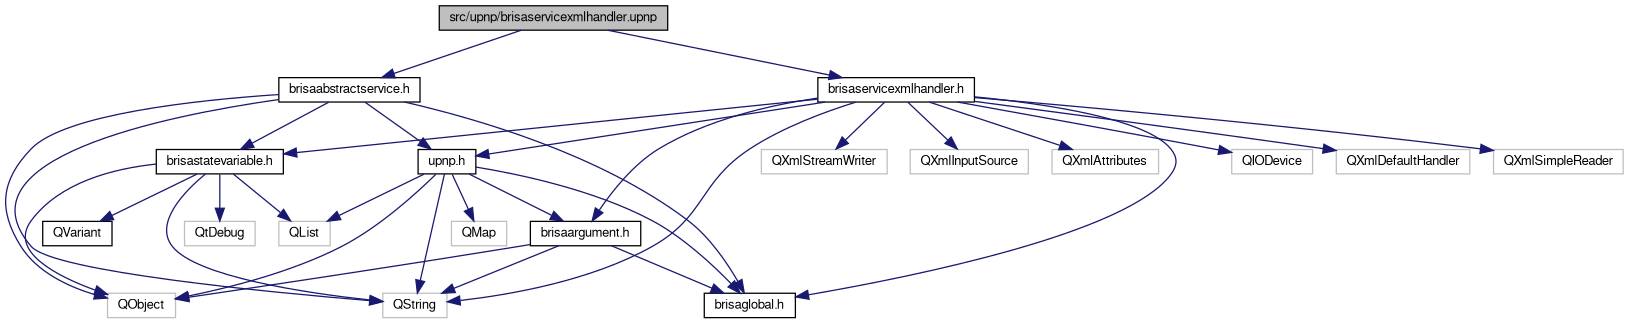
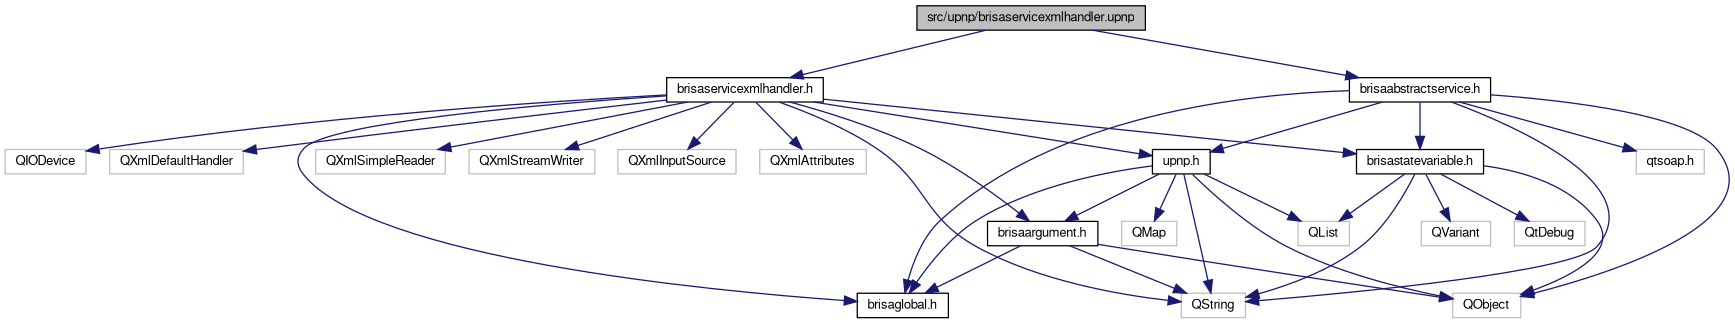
none -> (1670, 162)
(77, 234) -> (1456, 234)
